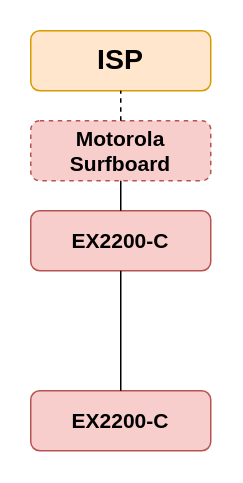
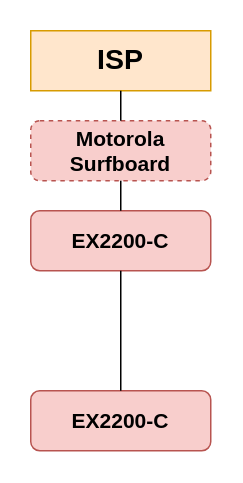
(121, 61) -> (121, 61)
(121, 105) -> (121, 105)
